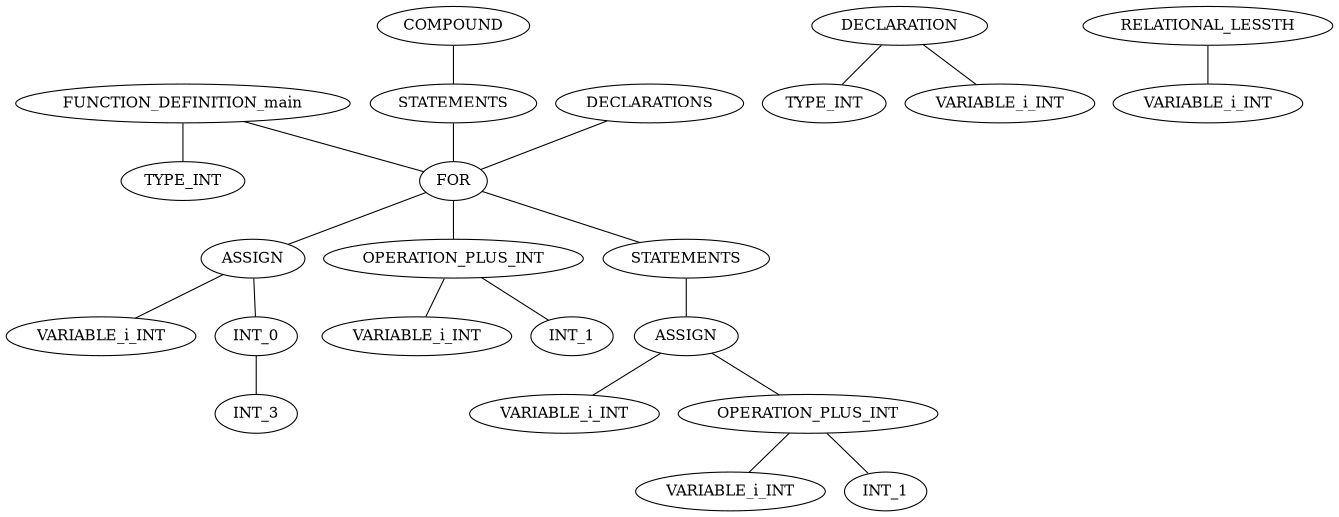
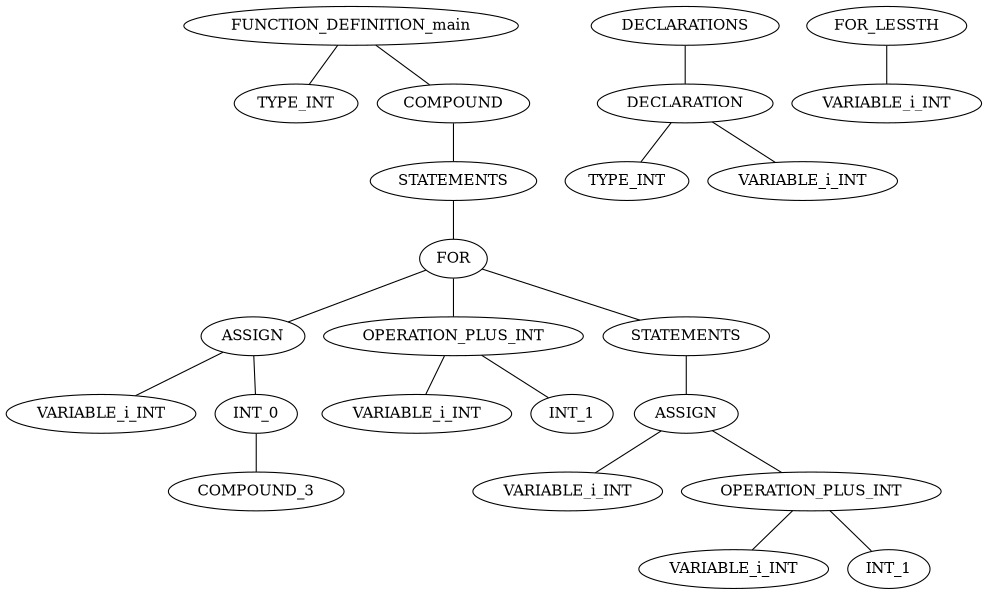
(1208, 26) -> (887, 26)
(544, 145) -> (685, 65)
(334, 147) -> (403, 65)
(256, 414) -> (256, 491)
